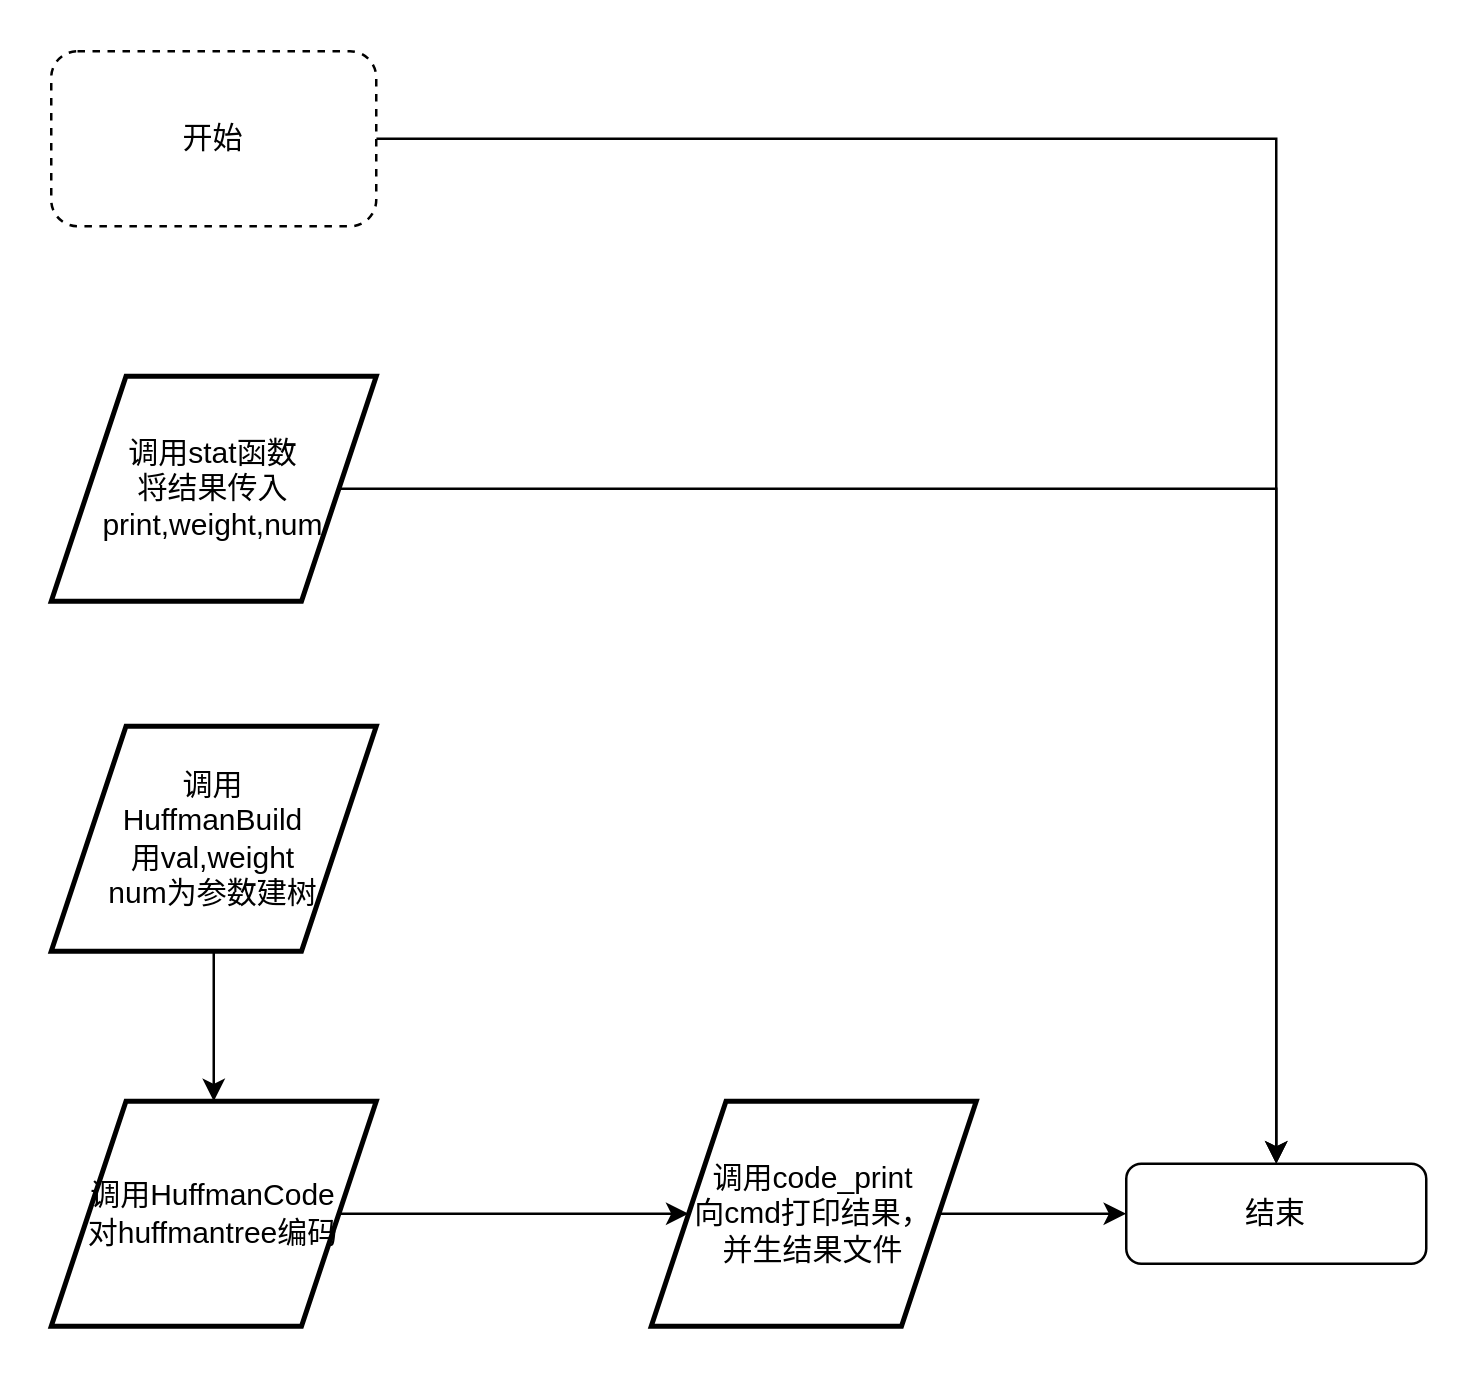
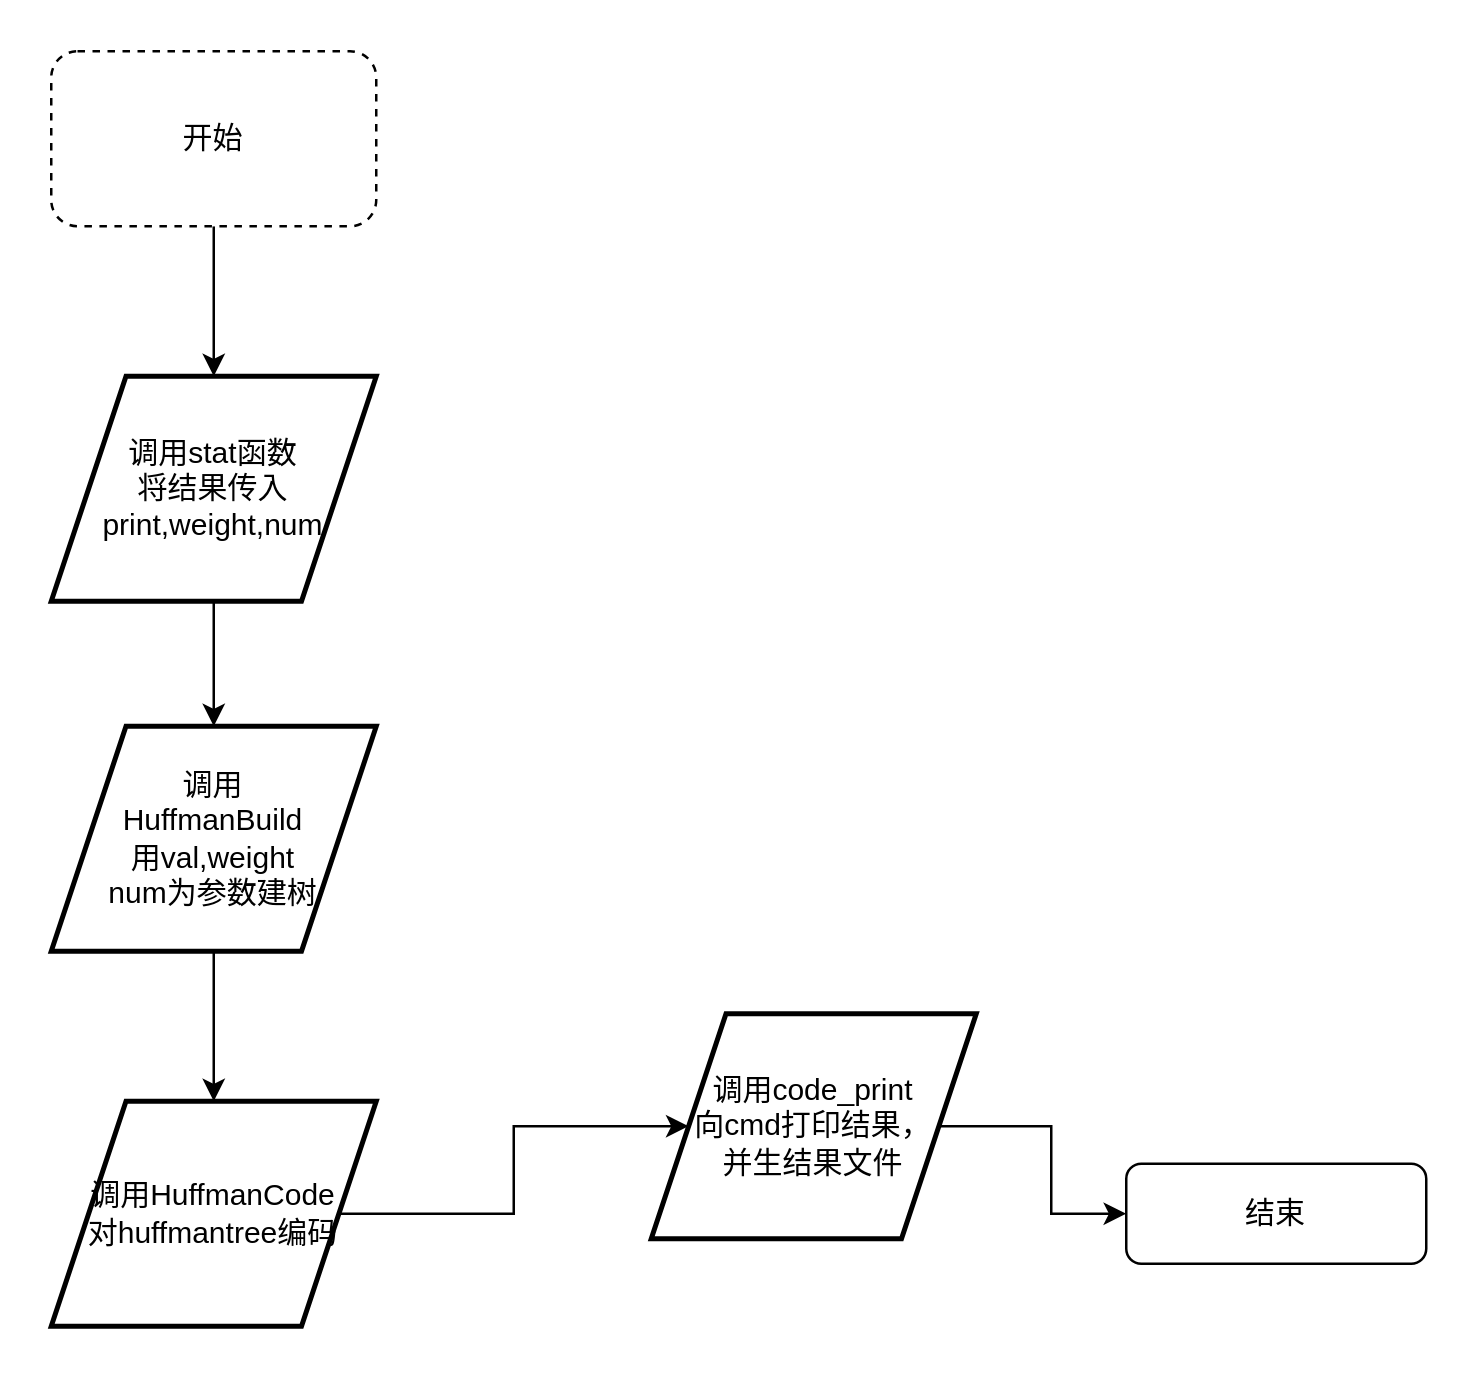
(998, 139) -> (214, 293)
(805, 489) -> (214, 656)
(814, 1214) -> (814, 1126)
